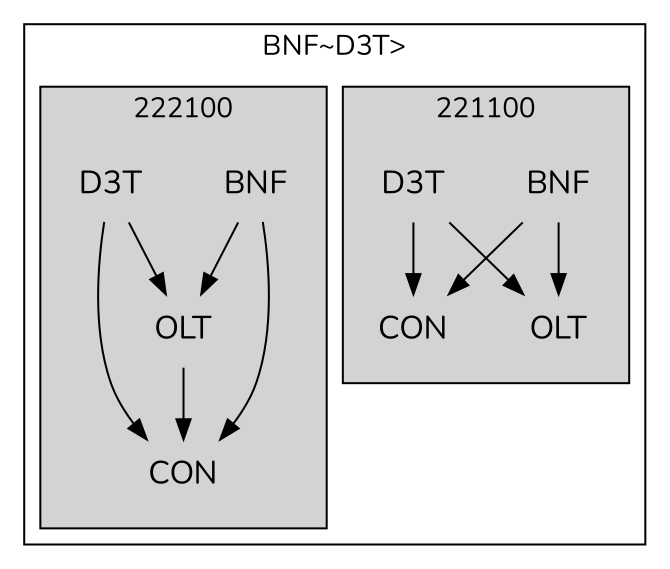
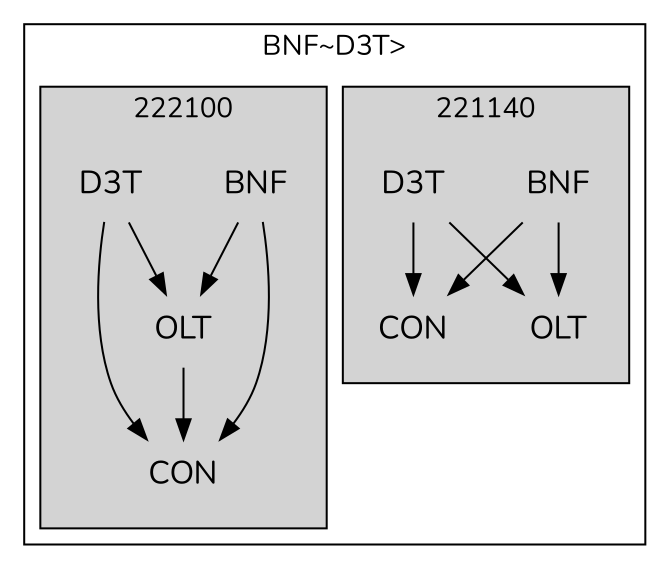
(486, 110) -> (486, 110)
